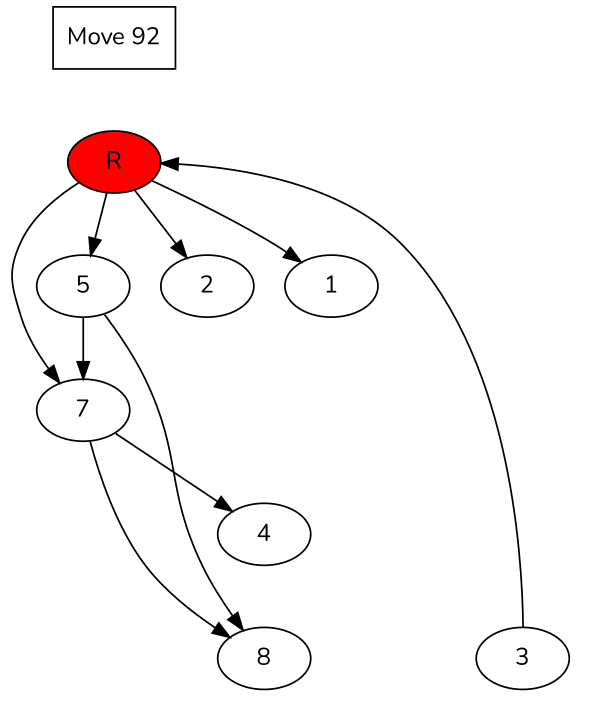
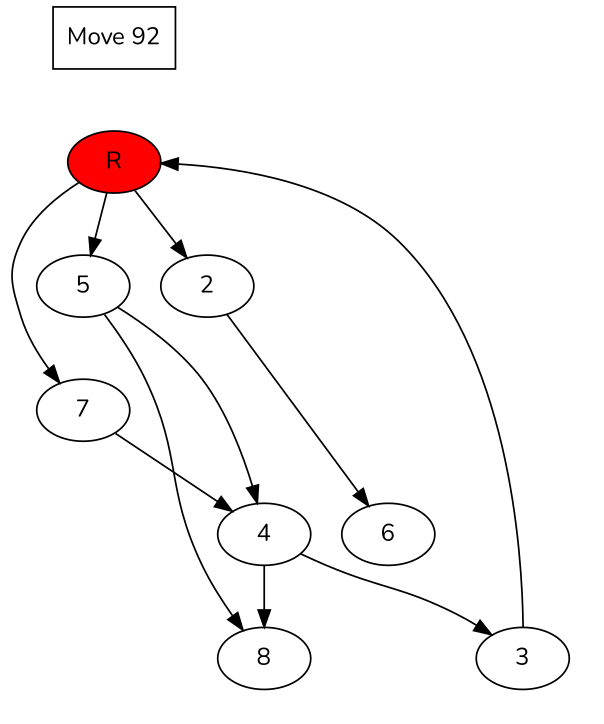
(331, 286) -> none
(83, 340) -> (204, 382)
none -> (388, 534)
(133, 548) -> (264, 588)
none -> (390, 588)
